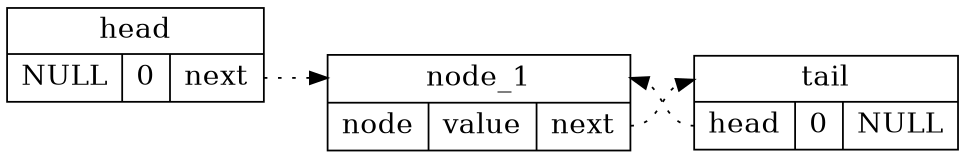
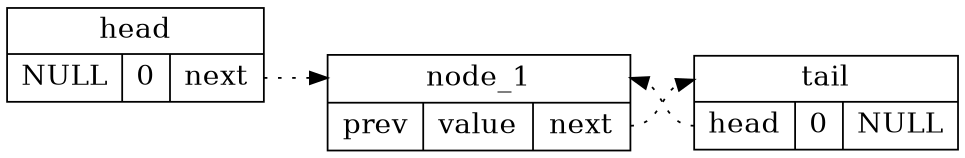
(378, 125) -> (375, 125)
